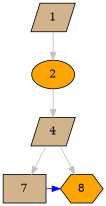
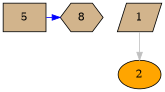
(53, 132) -> none
(25, 189) -> (25, 17)
(82, 189) -> (82, 17)
